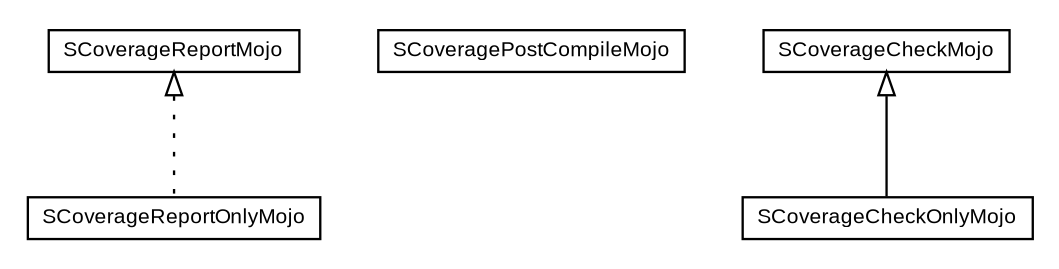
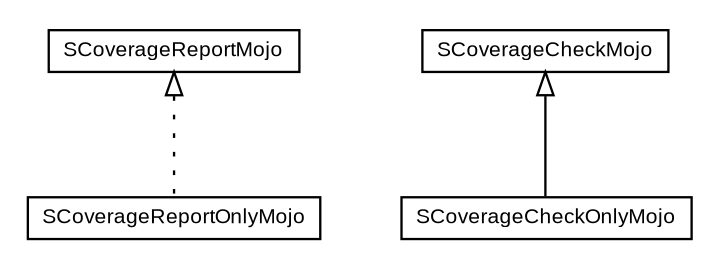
(531, 51) -> none
